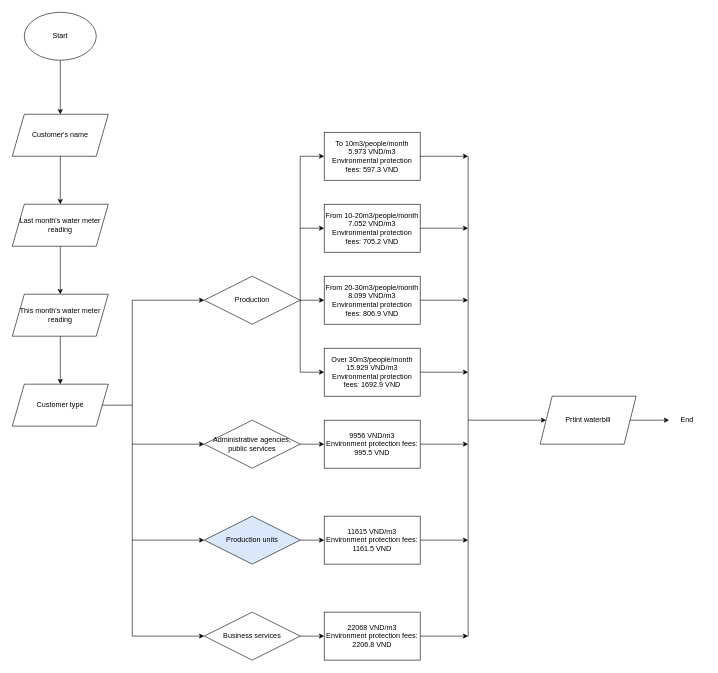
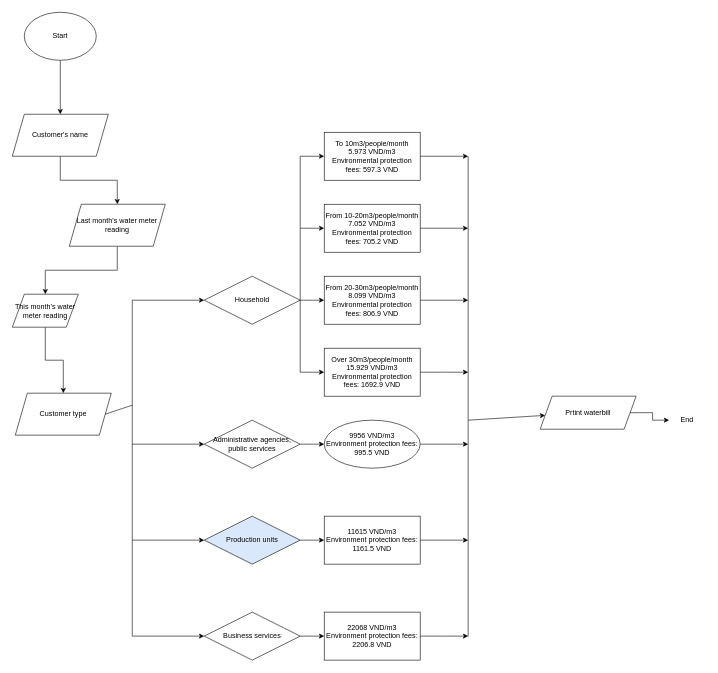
(60, 225) -> (117, 225)
(252, 300) -> (252, 300)
(60, 315) -> (45, 311)
(60, 405) -> (63, 414)
(588, 420) -> (588, 413)
(372, 444) -> (372, 444)
